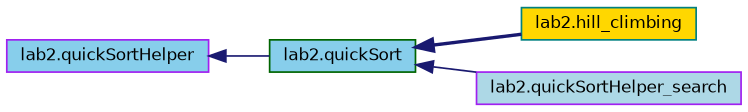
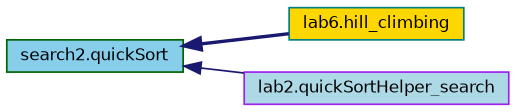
(609, 24) -> (376, 24)
(108, 56) -> none
(343, 56) -> (95, 56)
